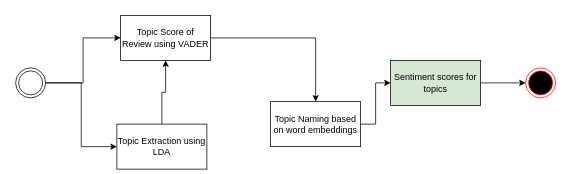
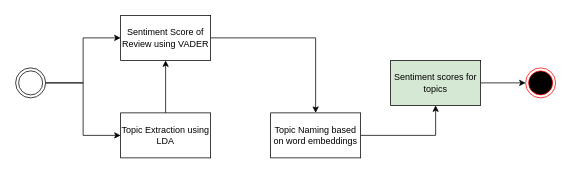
(165, 38) -> (165, 38)
(315, 124) -> (315, 135)
(162, 147) -> (165, 135)
